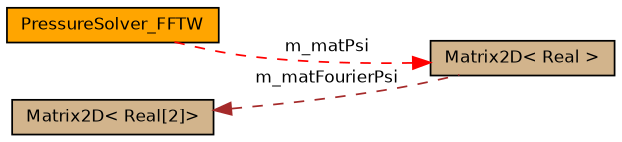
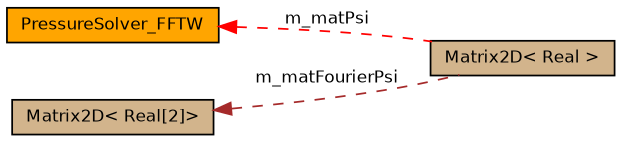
(292, 60) -> (334, 32)
